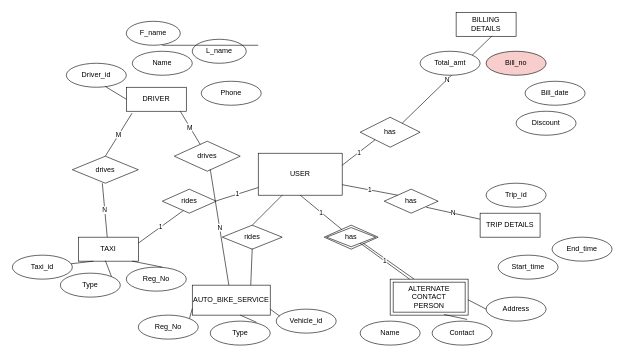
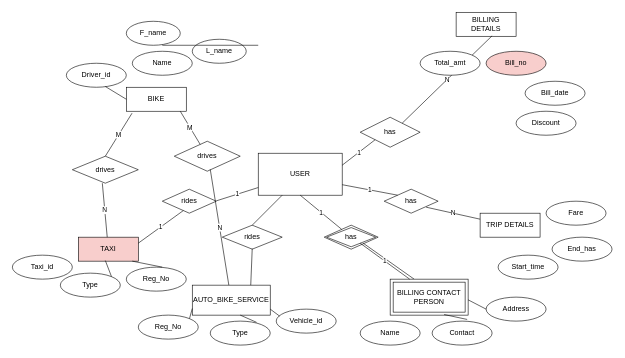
(231, 93) -> none
(156, 99) -> (156, 99)
(516, 195) -> none
none -> (576, 213)
(108, 249) -> (108, 249)
(582, 249) -> (582, 249)
(81, 263) -> none
(429, 297) -> (429, 297)
